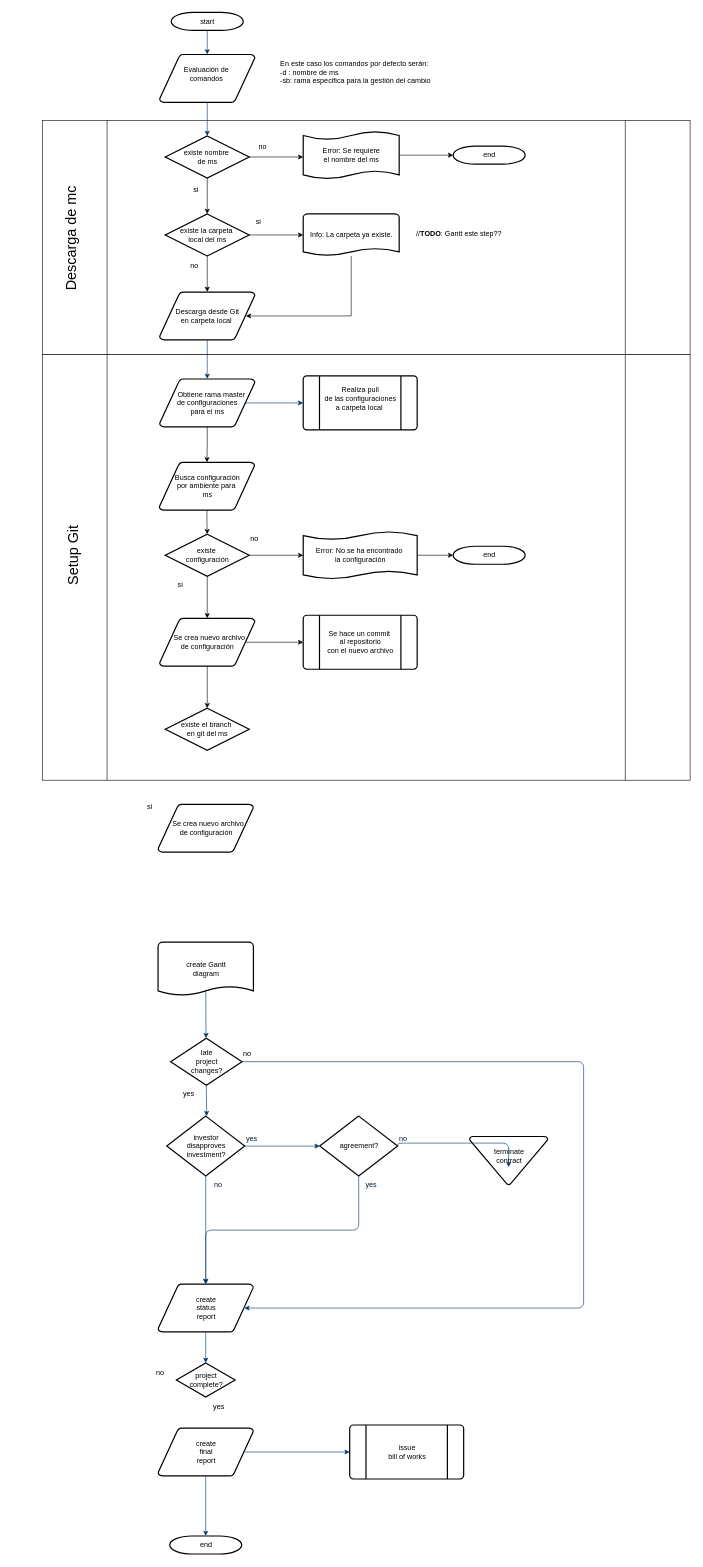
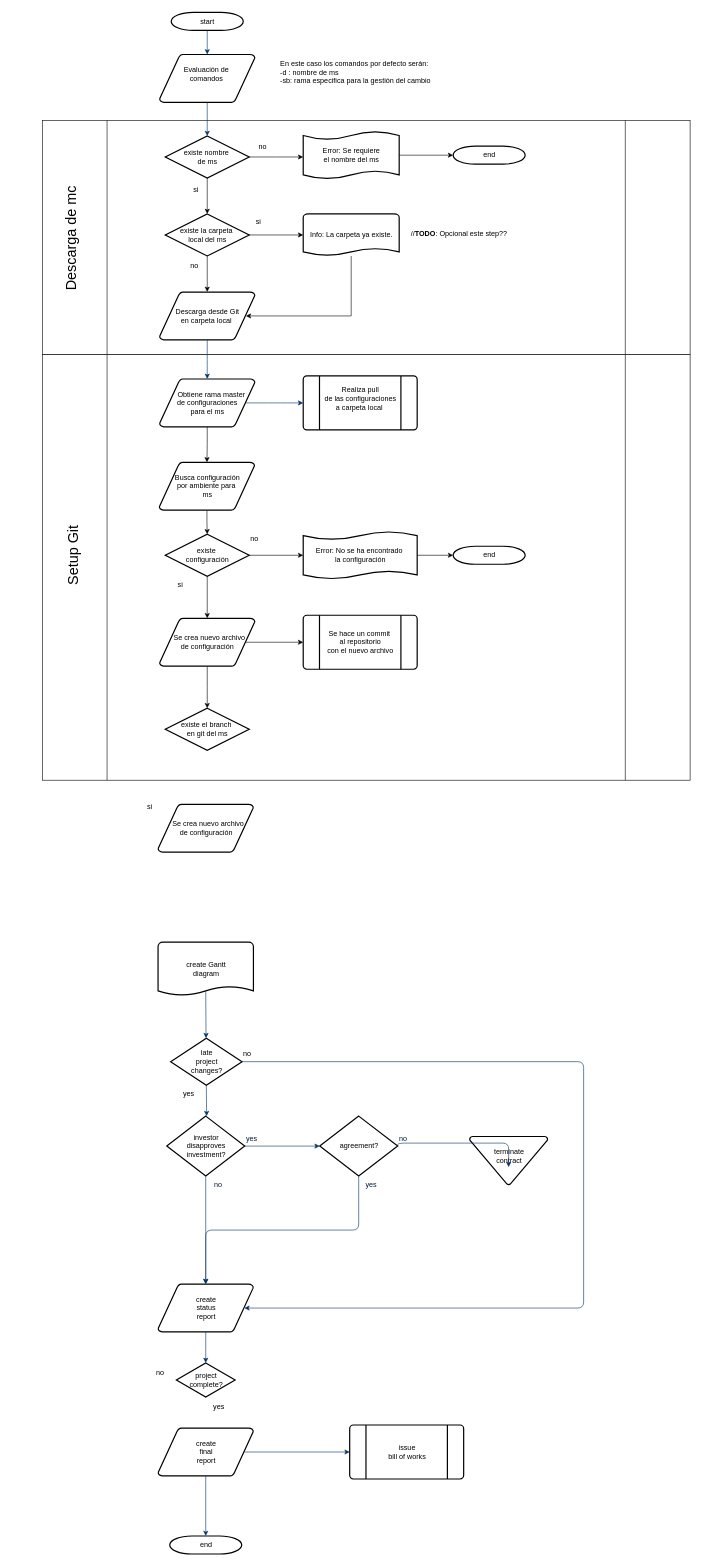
(459, 234) -> (459, 234)
